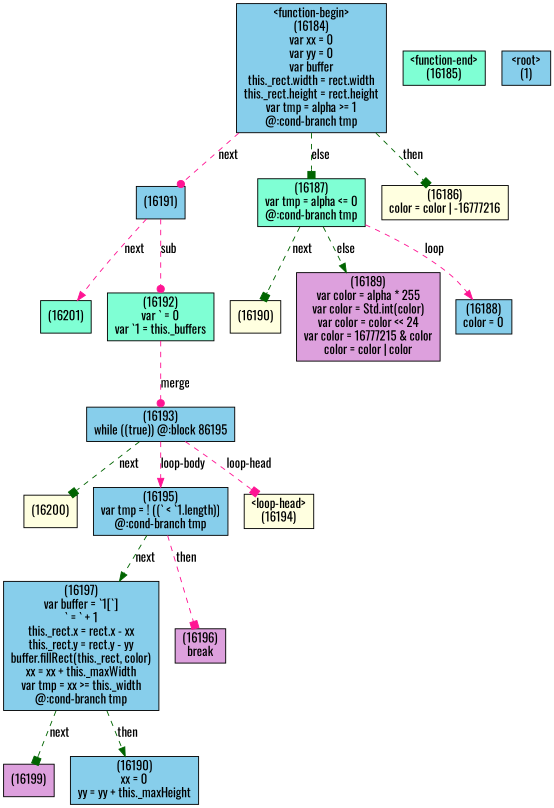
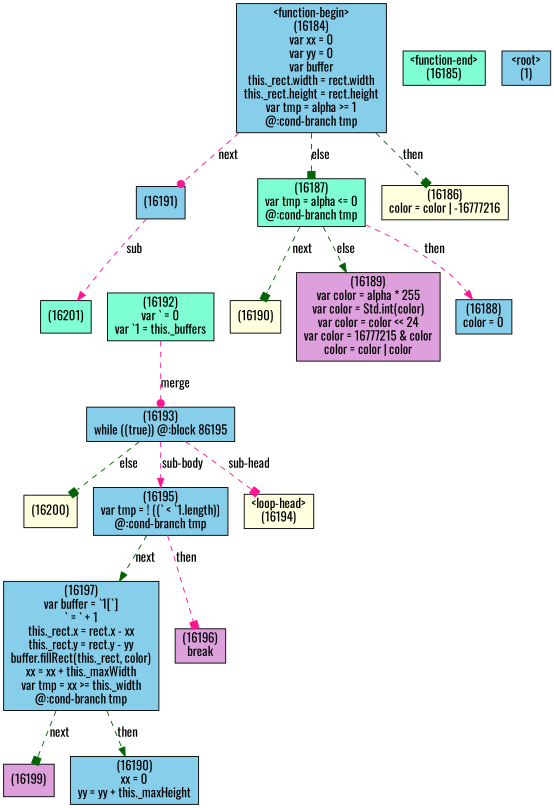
(135, 250) -> (135, 250)
(435, 250) -> (435, 250)
(161, 252) -> none
(129, 464) -> (129, 464)
(183, 464) -> (183, 464)
(249, 464) -> (249, 464)
